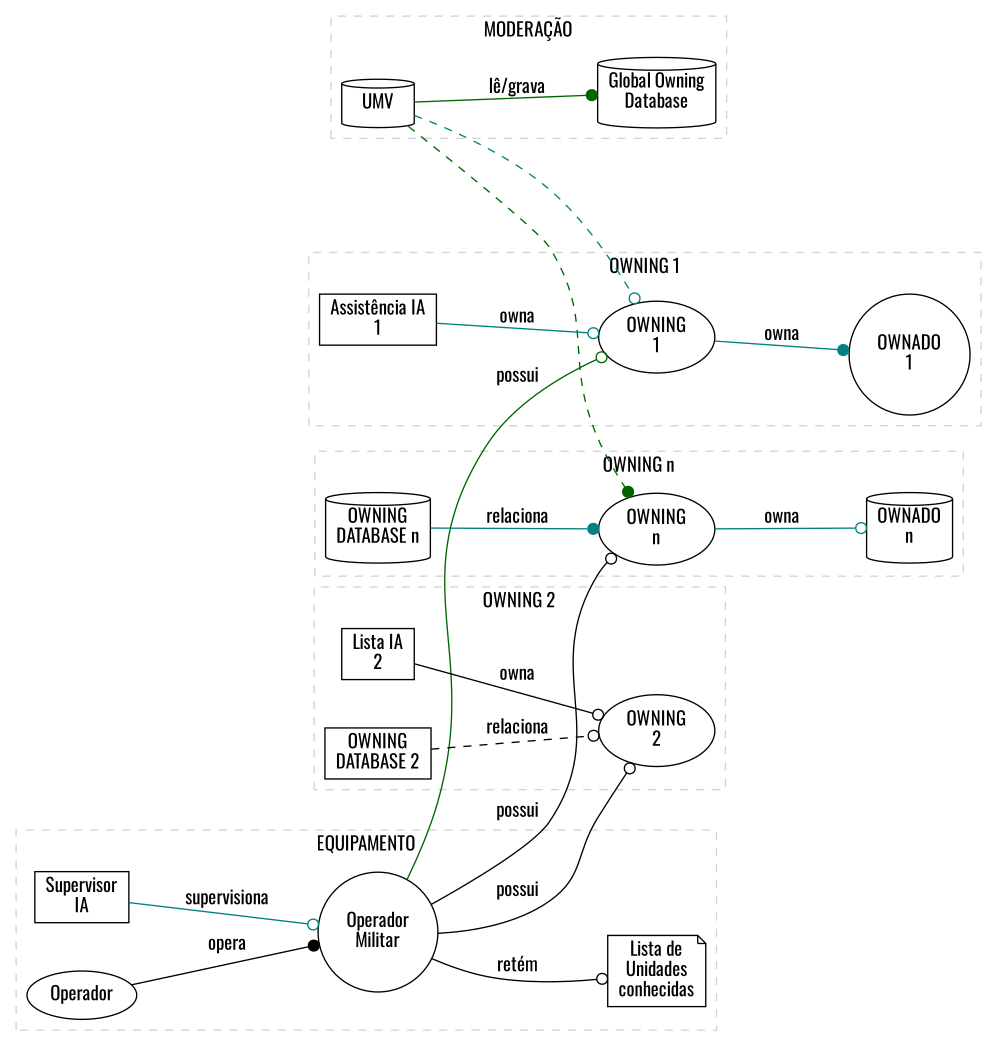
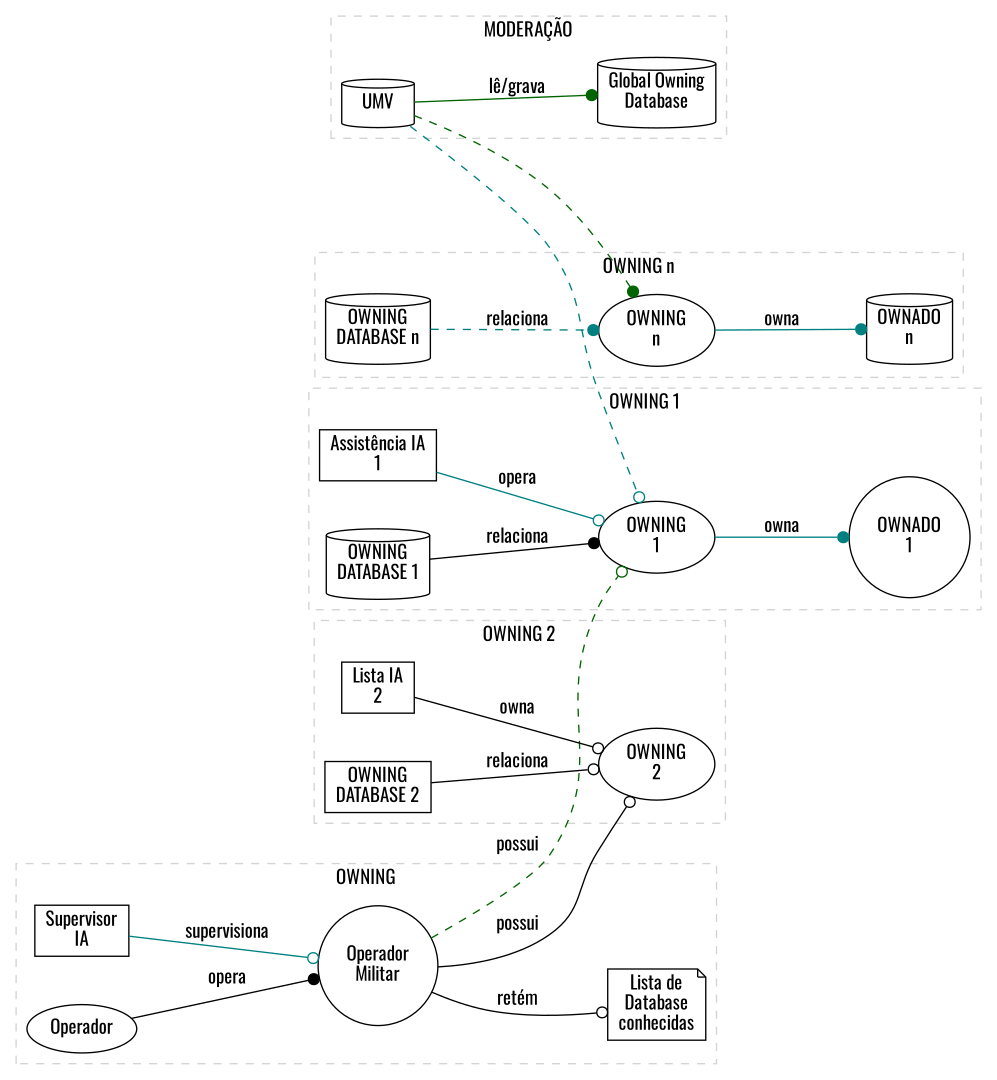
(518, 318) -> (518, 479)
(509, 528) -> (509, 330)
(785, 528) -> (785, 330)
none -> (378, 564)
(446, 606) -> (577, 787)
(509, 743) -> (509, 776)
(574, 763) -> none
(366, 845) -> (366, 879)
(657, 971) -> (657, 1005)
